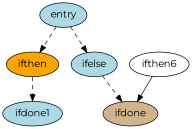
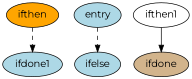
(50, 37) -> none
(159, 64) -> (161, 15)
(110, 86) -> none
